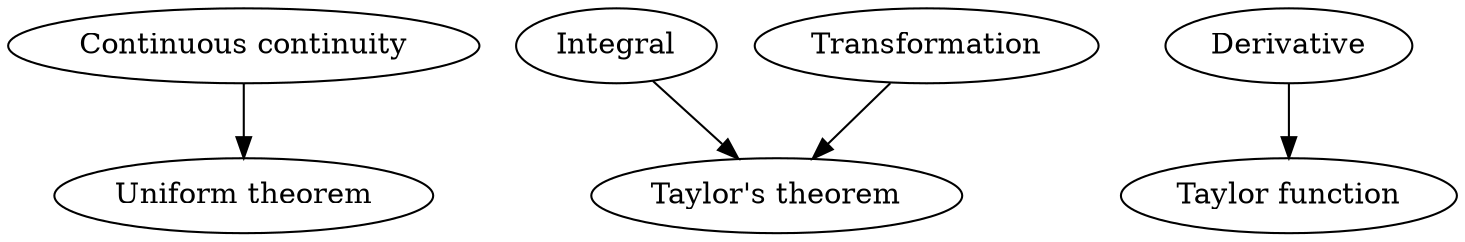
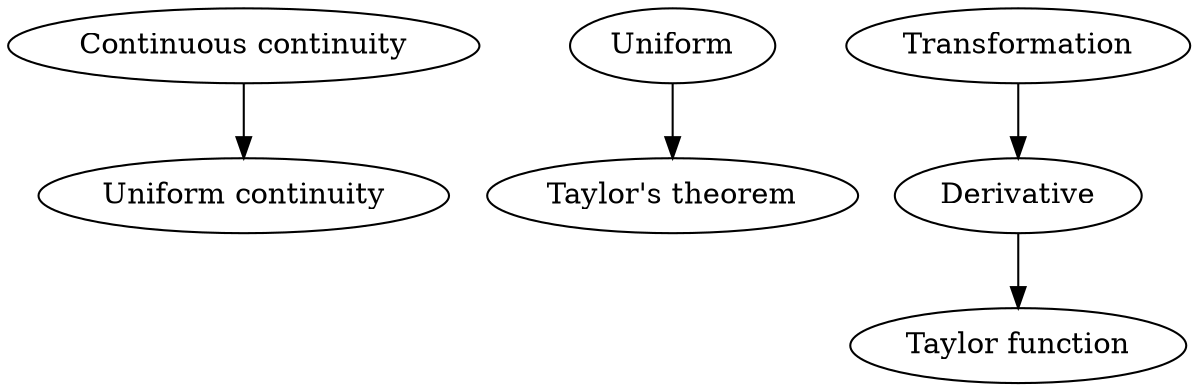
(616, 46) -> (673, 46)
(859, 114) -> (1018, 111)
(244, 196) -> (244, 196)
